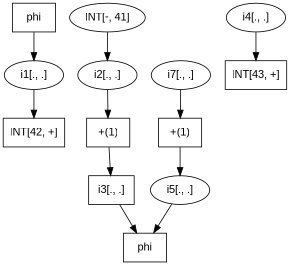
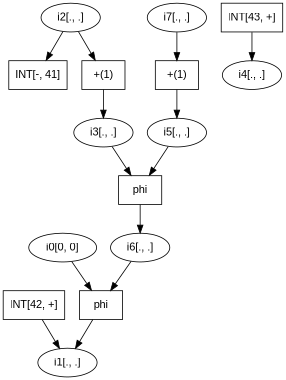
(107, 18) -> (38, 75)
(107, 42) -> (57, 42)
(256, 42) -> (252, 42)
(34, 100) -> (49, 331)
(111, 190) -> (103, 133)
none -> (63, 248)
none -> (140, 248)
